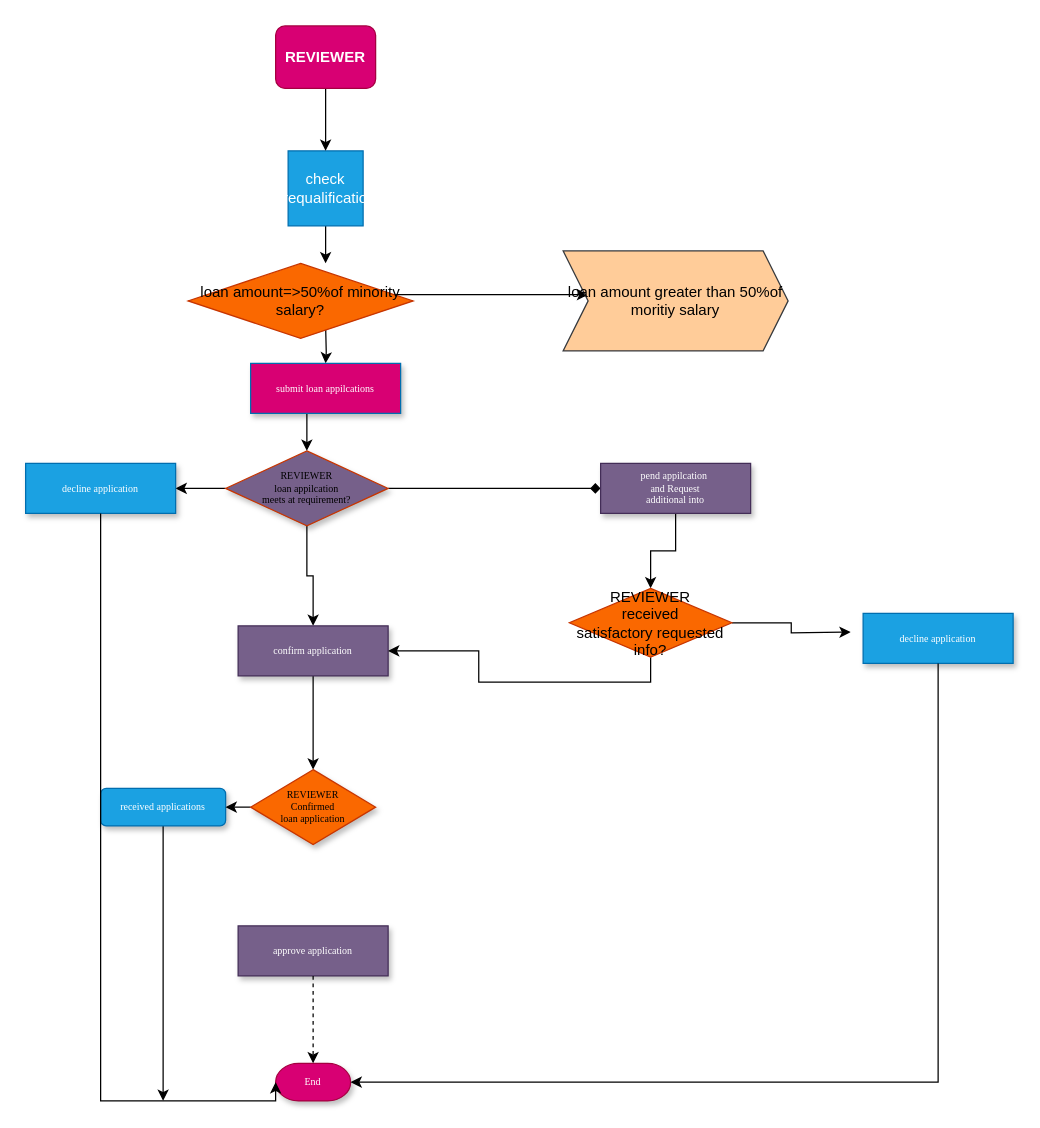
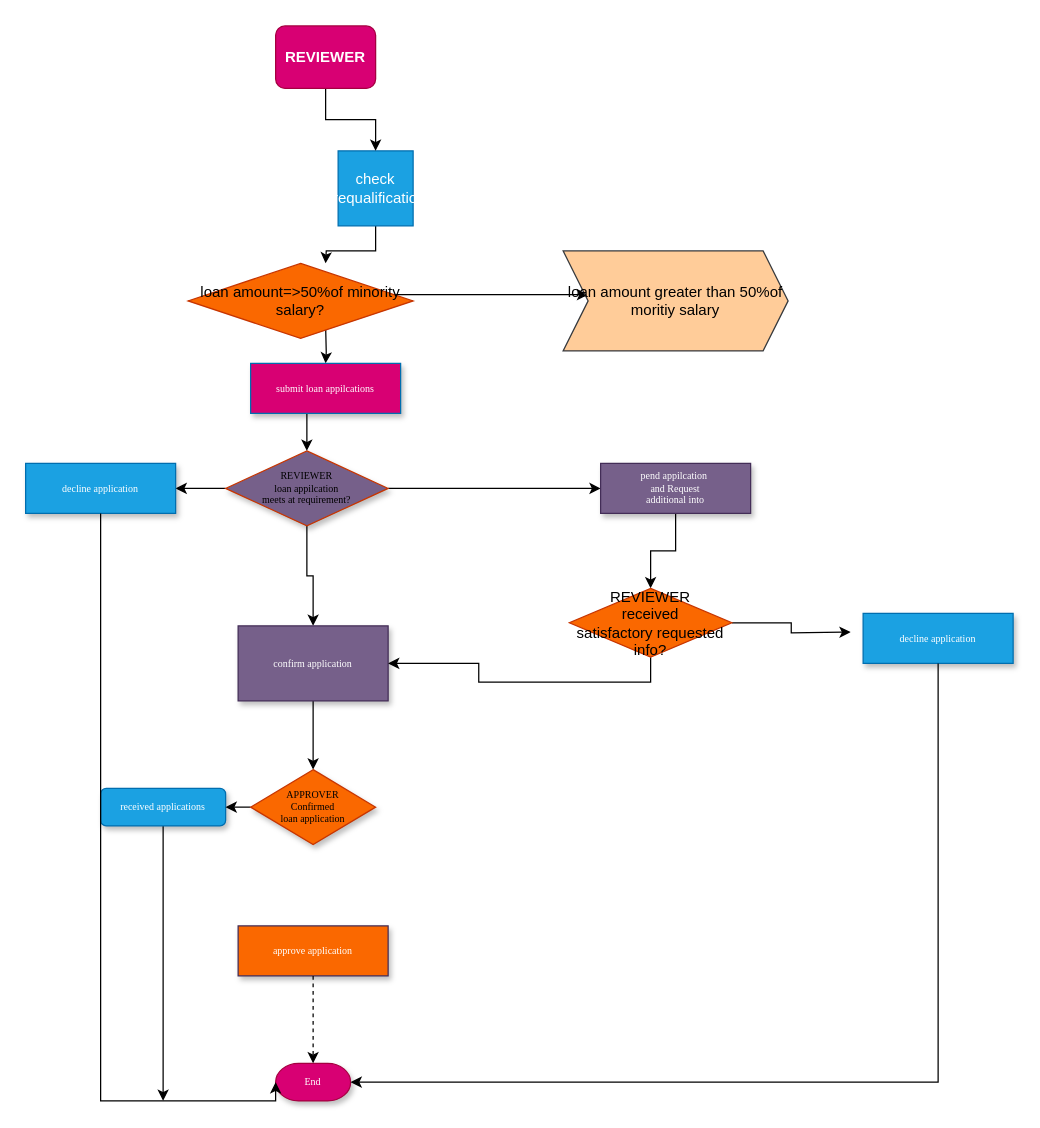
(326, 188) -> (376, 188)
(590, 488) -> (591, 488)
(313, 651) -> (313, 663)
(313, 807) -> (313, 807)
(313, 951) -> (313, 951)
